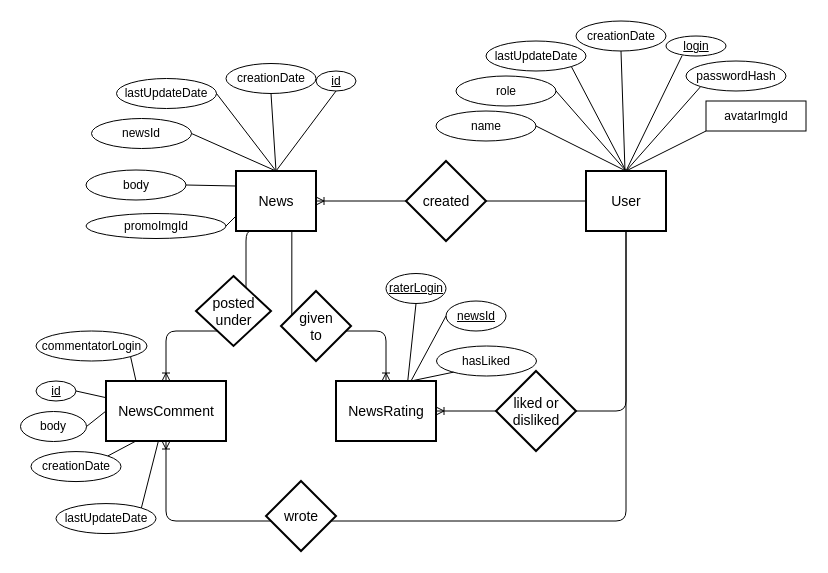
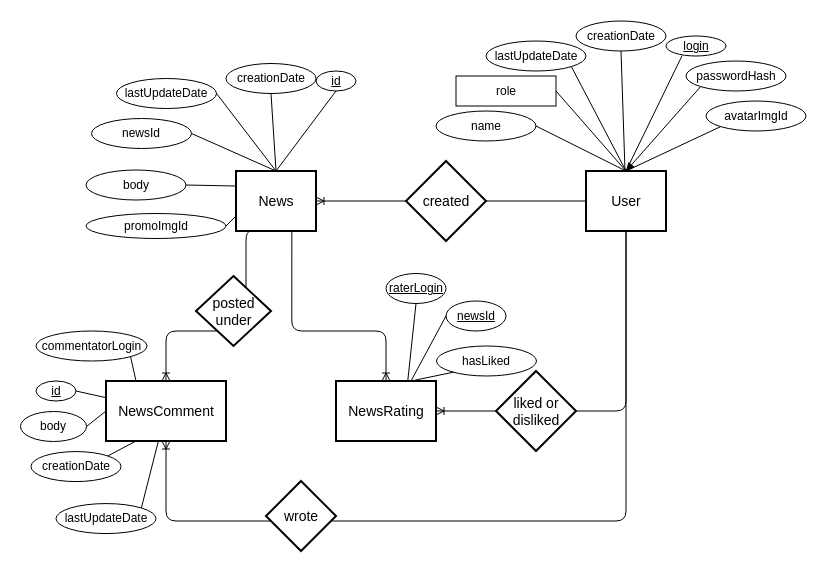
(506, 91) -> (506, 91)
(756, 116) -> (756, 116)
(631, 165) -> (633, 163)
(316, 326) -> none
